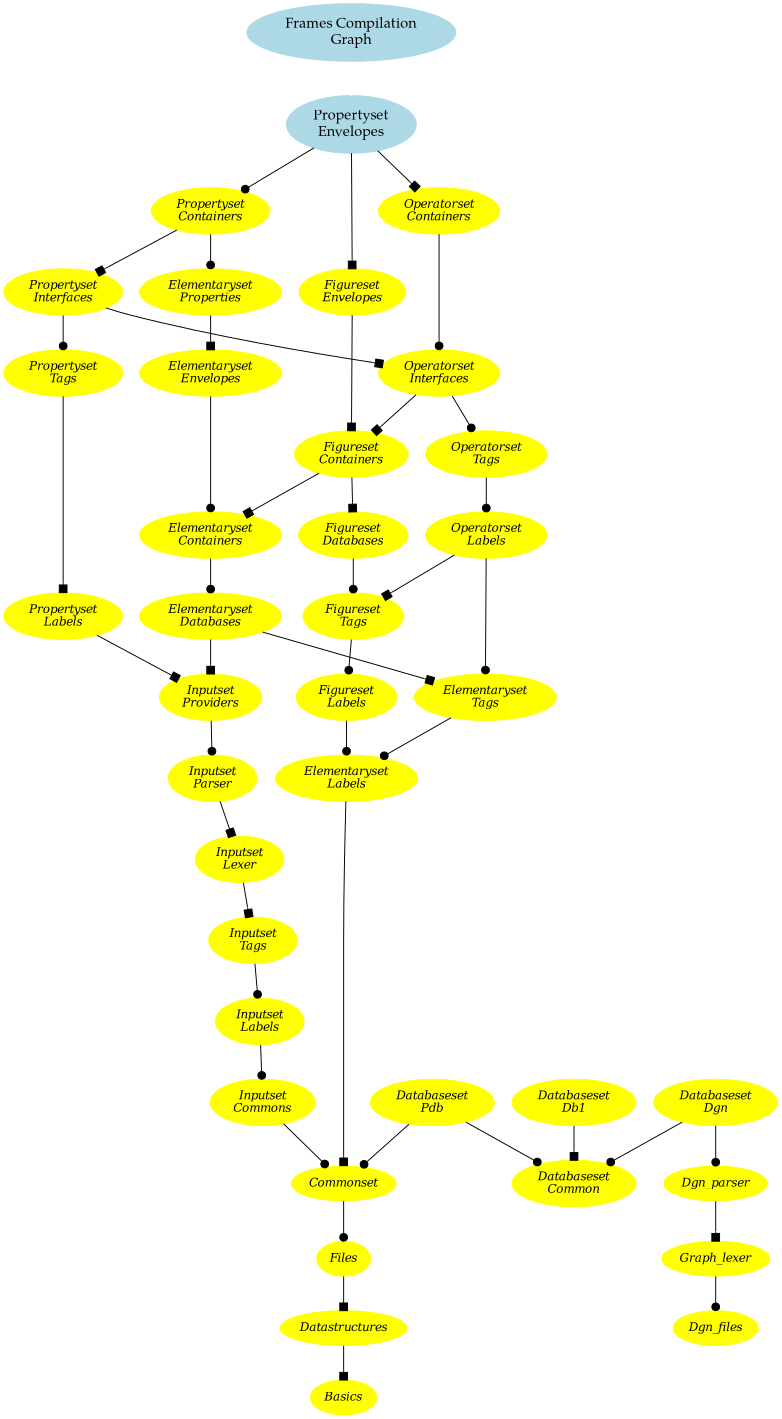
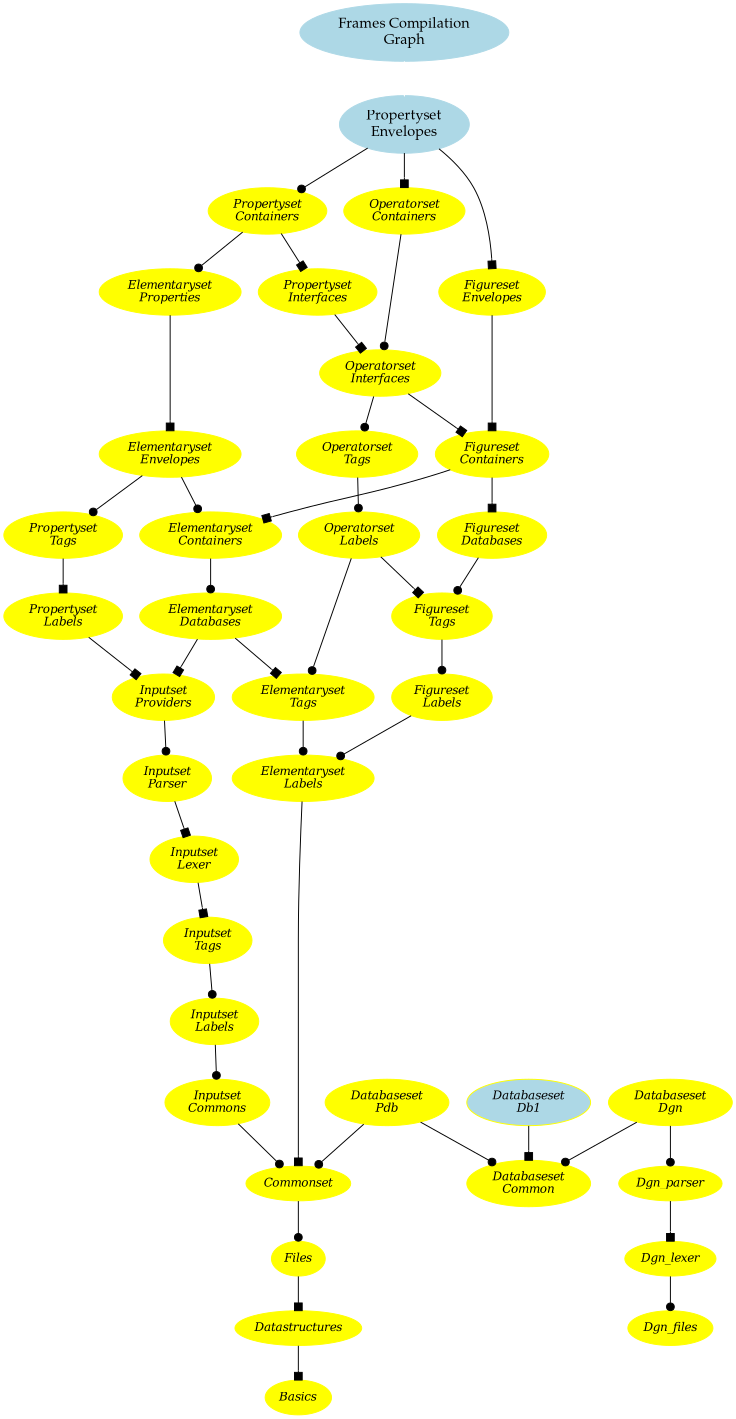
(63, 329) -> (119, 493)
(574, 1102) -> (529, 1102)
(716, 1259) -> (670, 1259)
